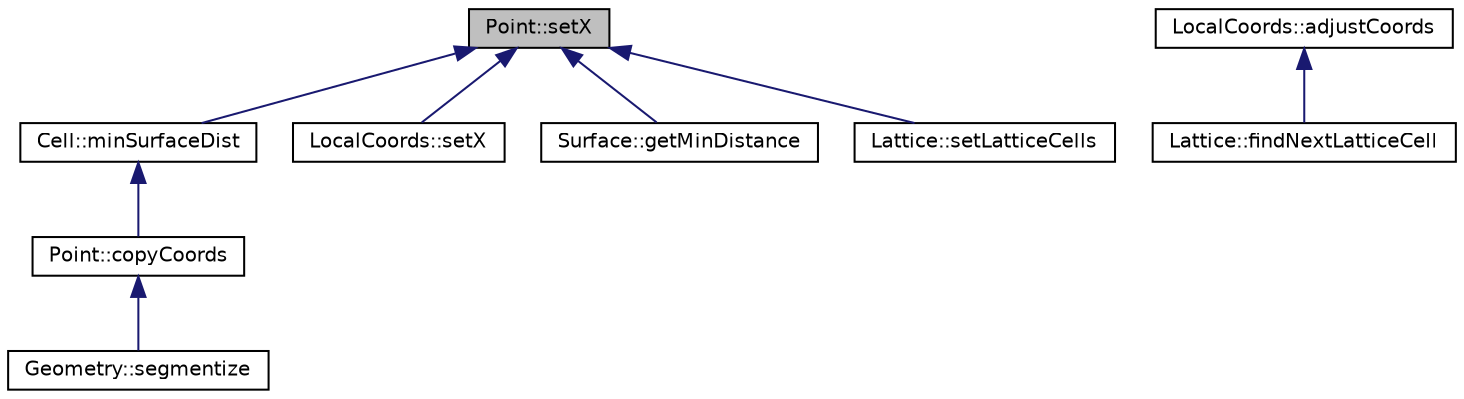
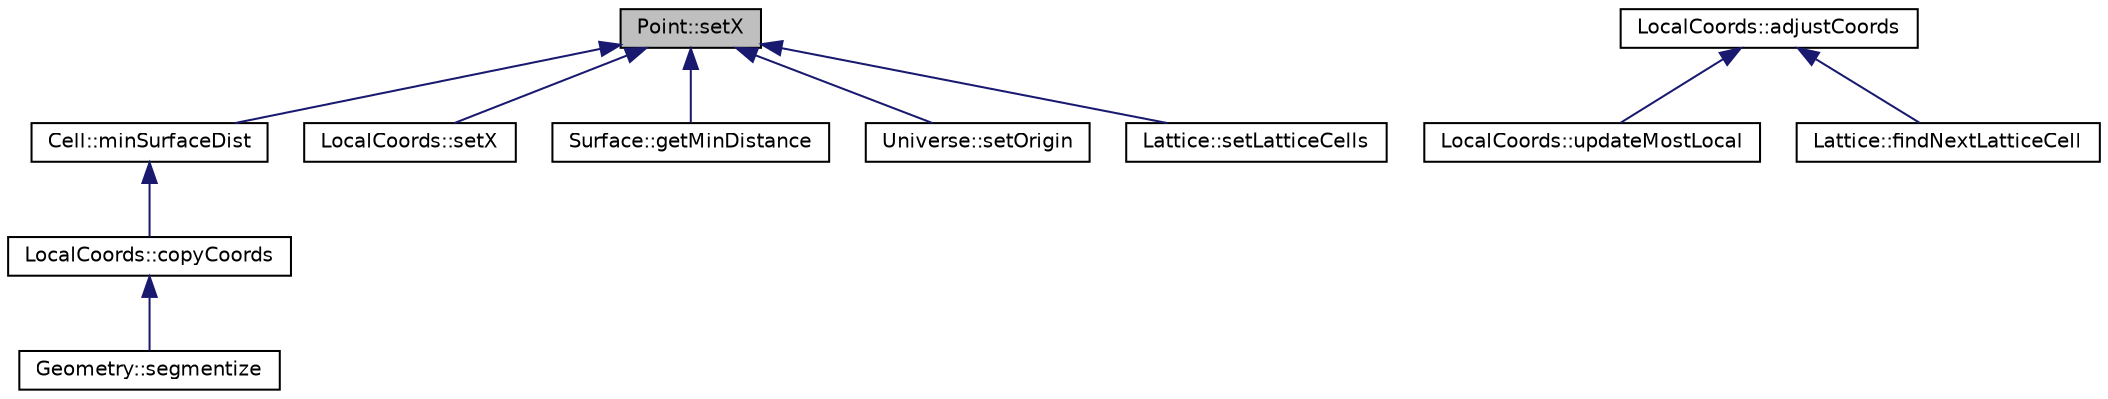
none -> (978, 142)
none -> (1592, 142)
(138, 256) -> (150, 256)
